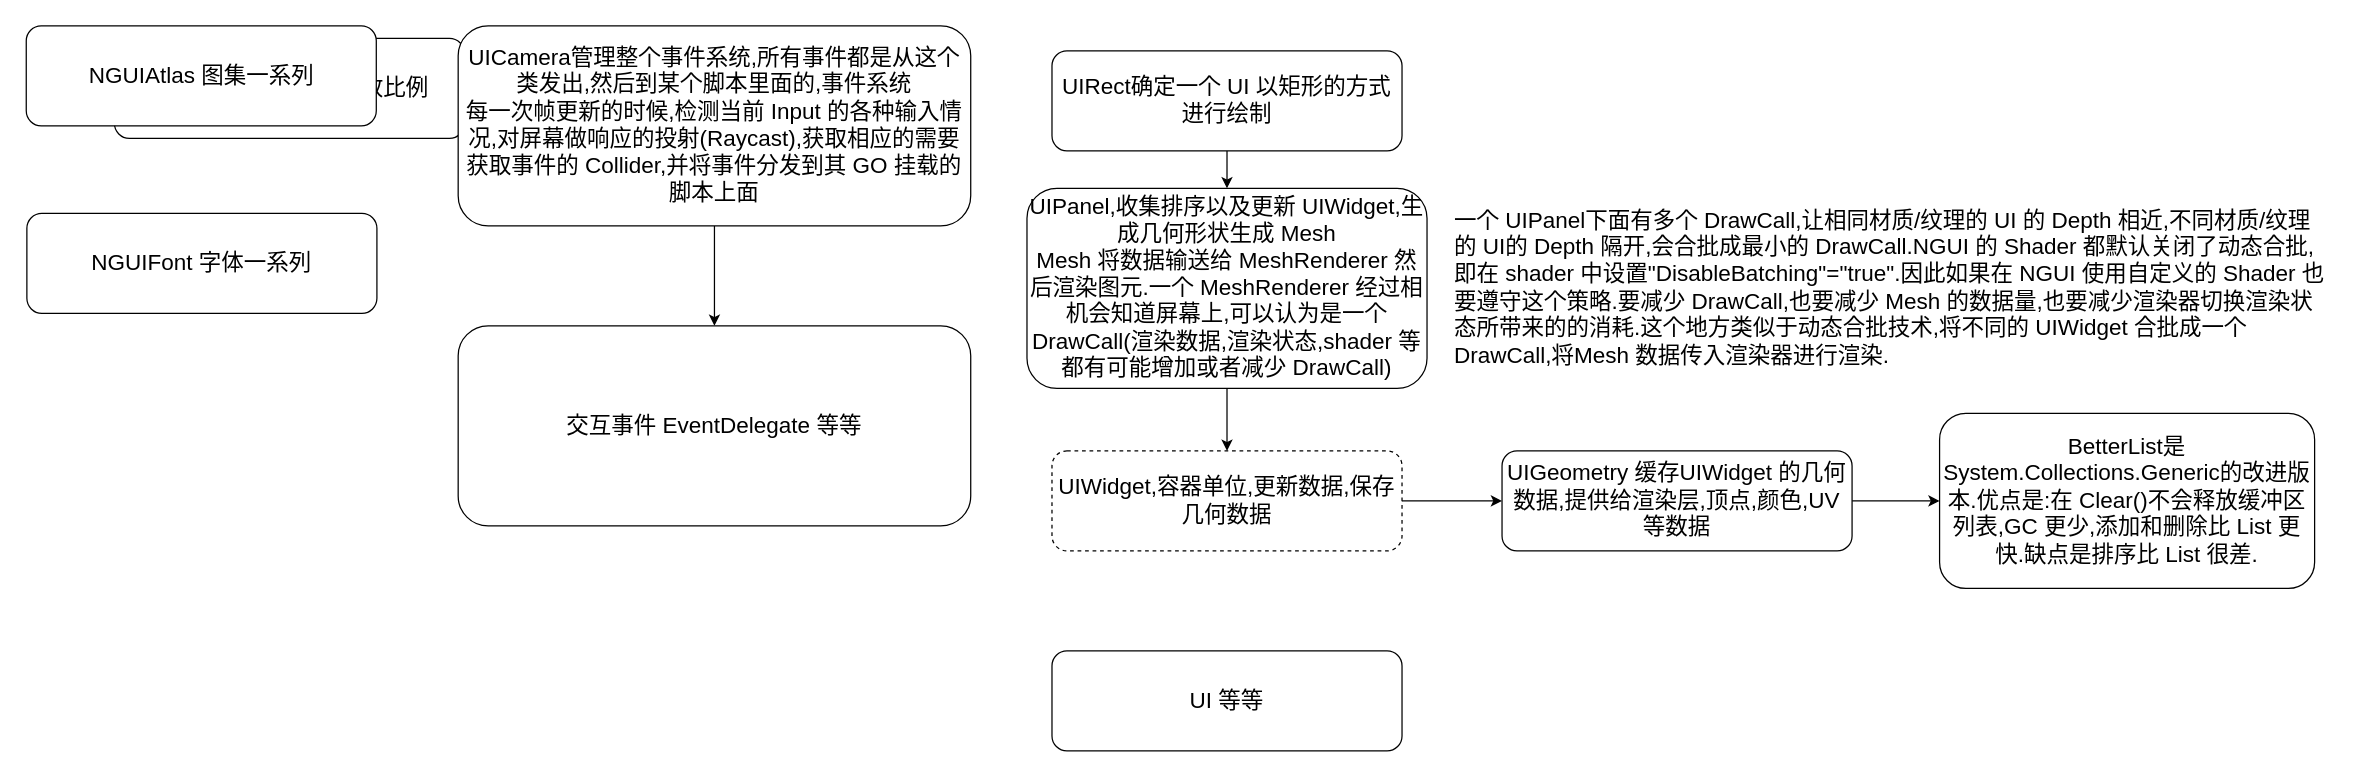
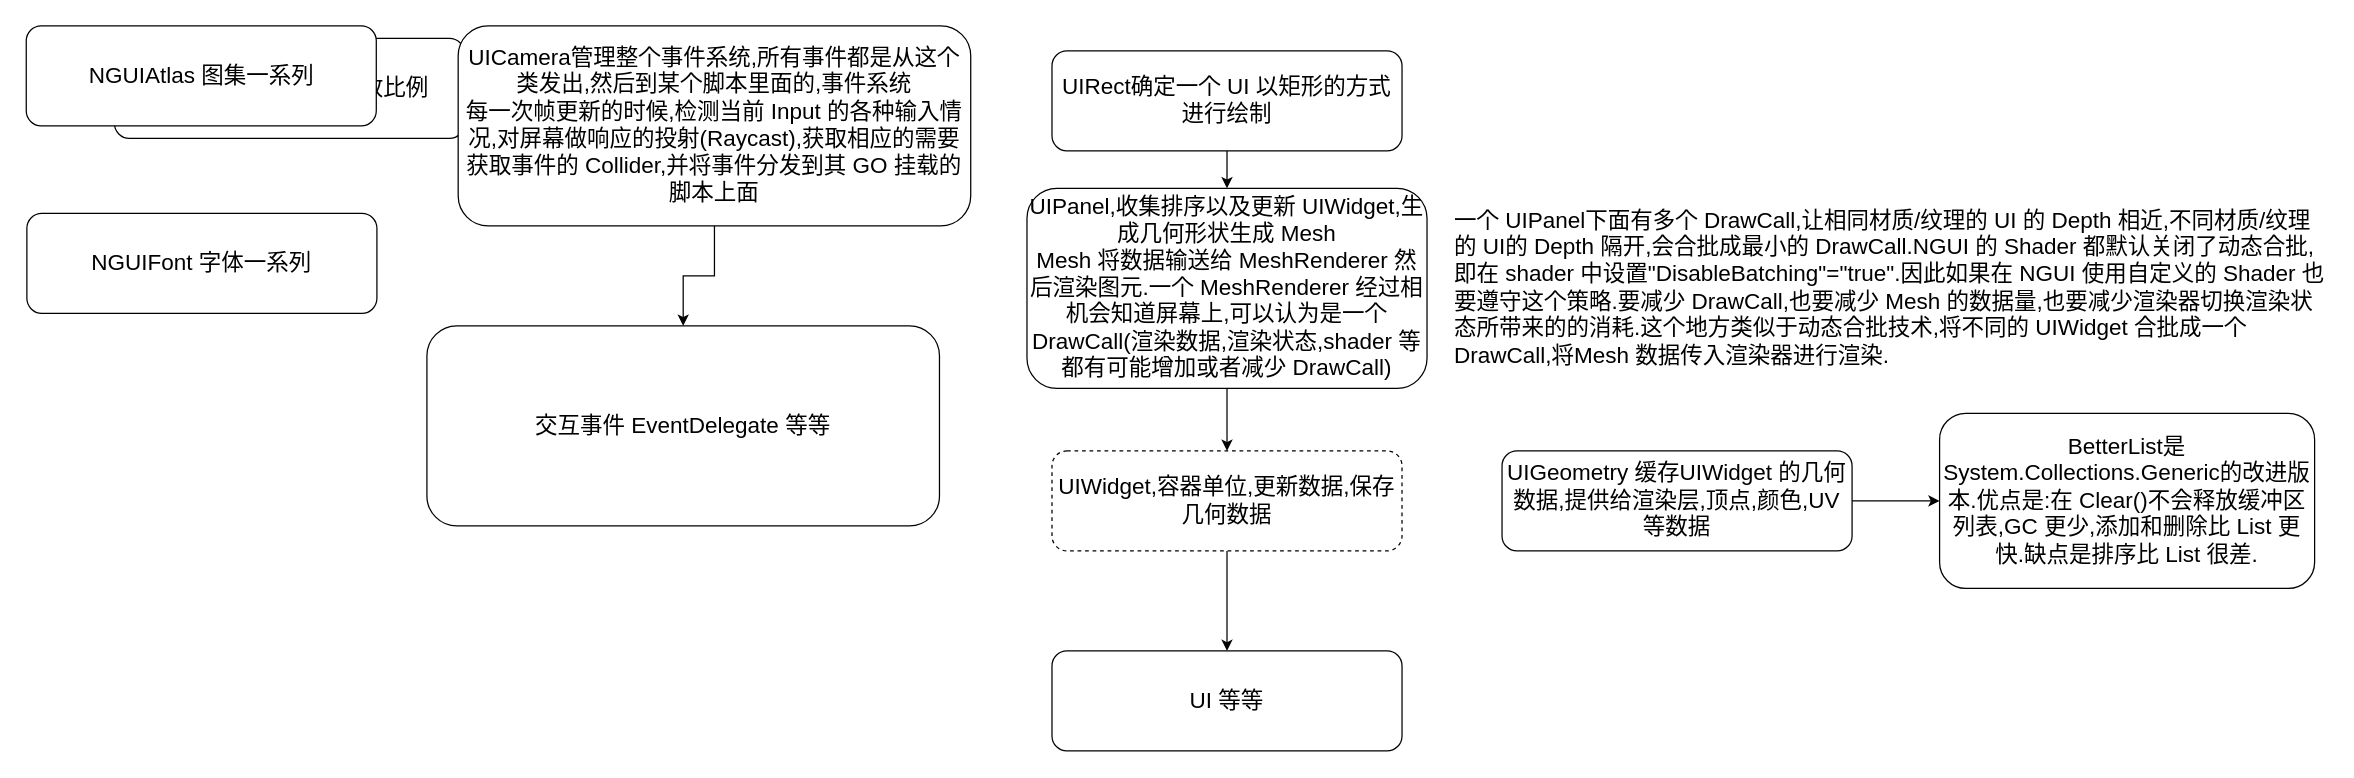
(714, 426) -> (683, 426)
(1448, 501) -> (1227, 597)
